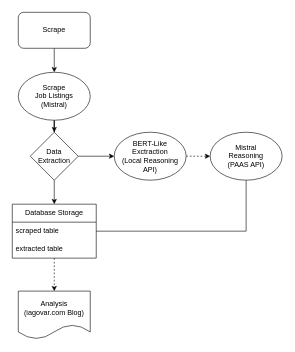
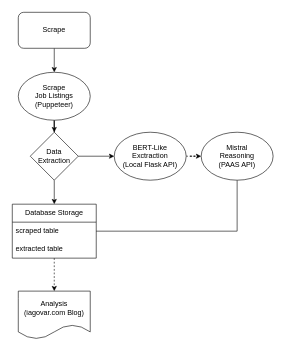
(54, 96) -> (54, 96)
(150, 156) -> (150, 156)
(246, 156) -> (237, 156)
